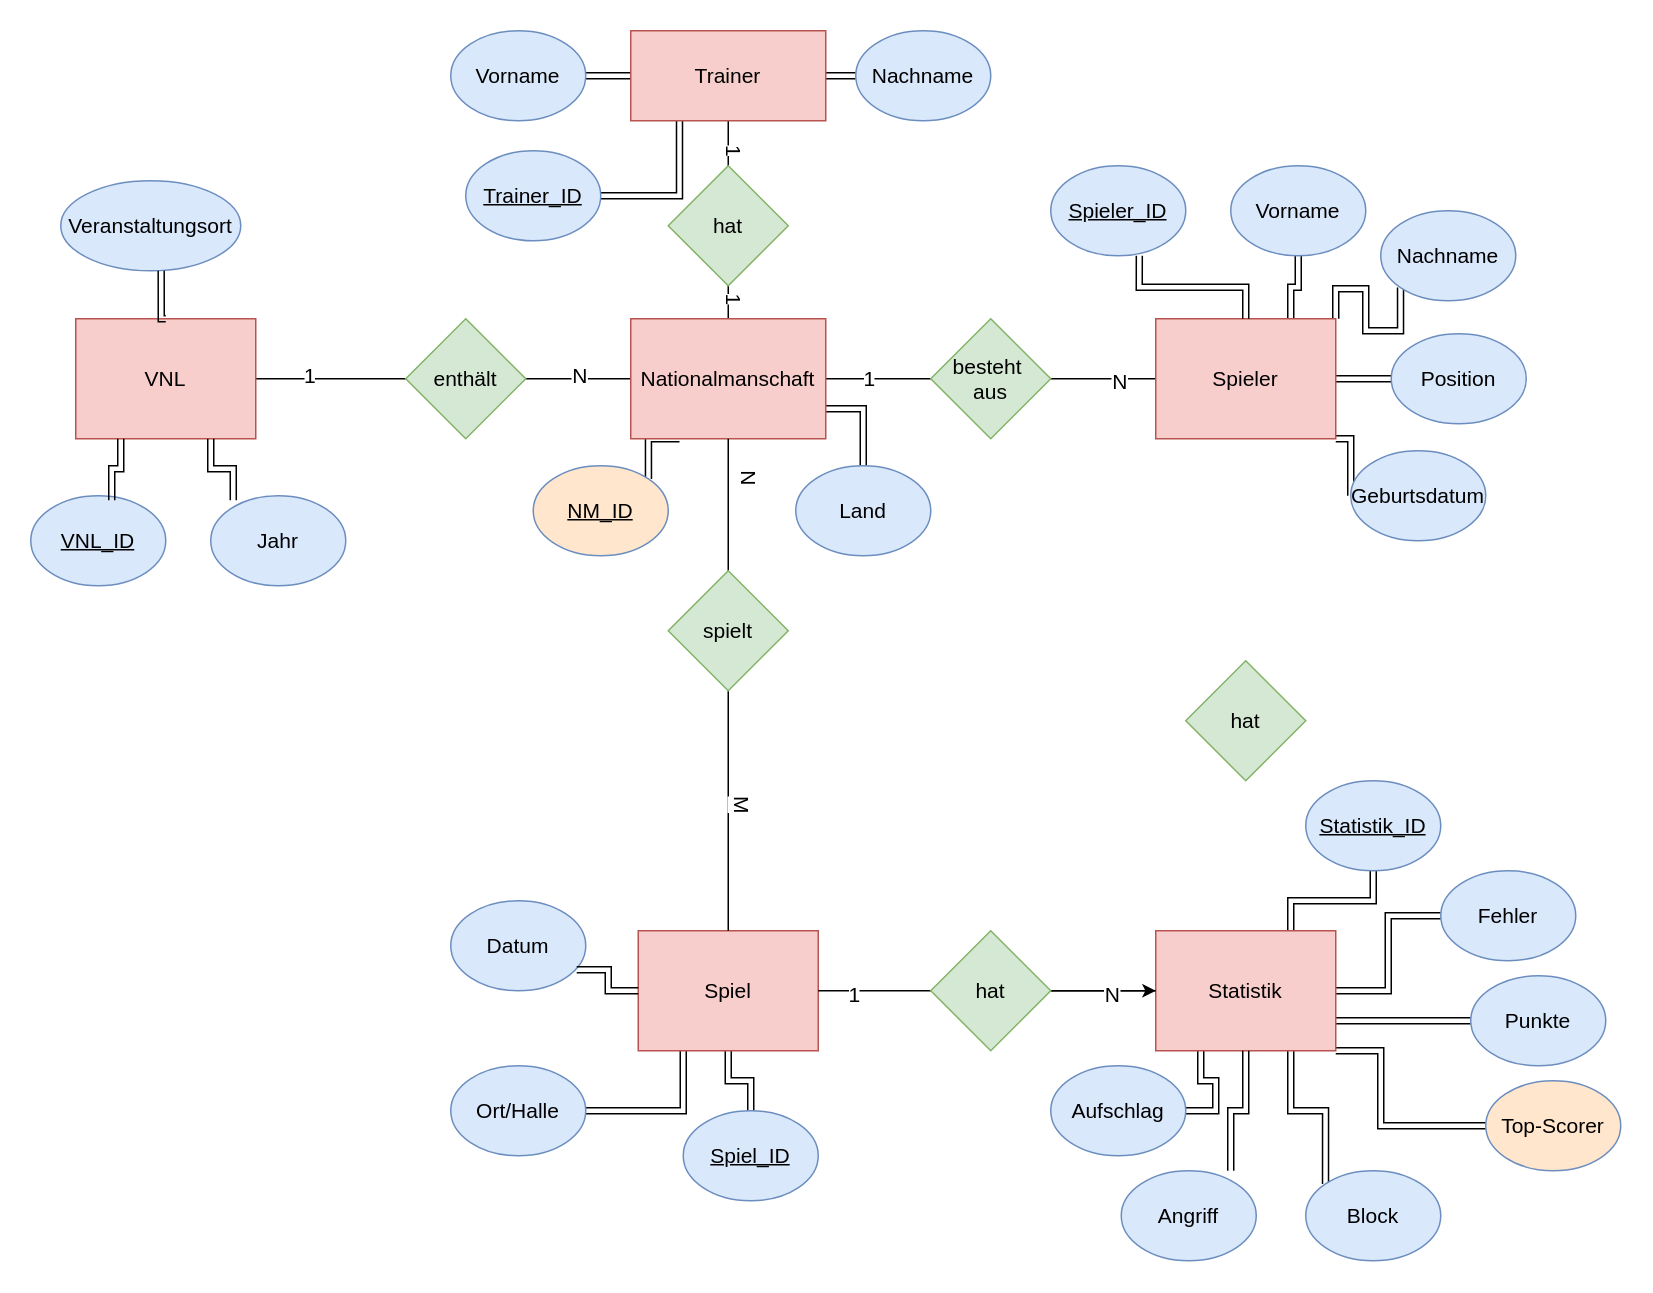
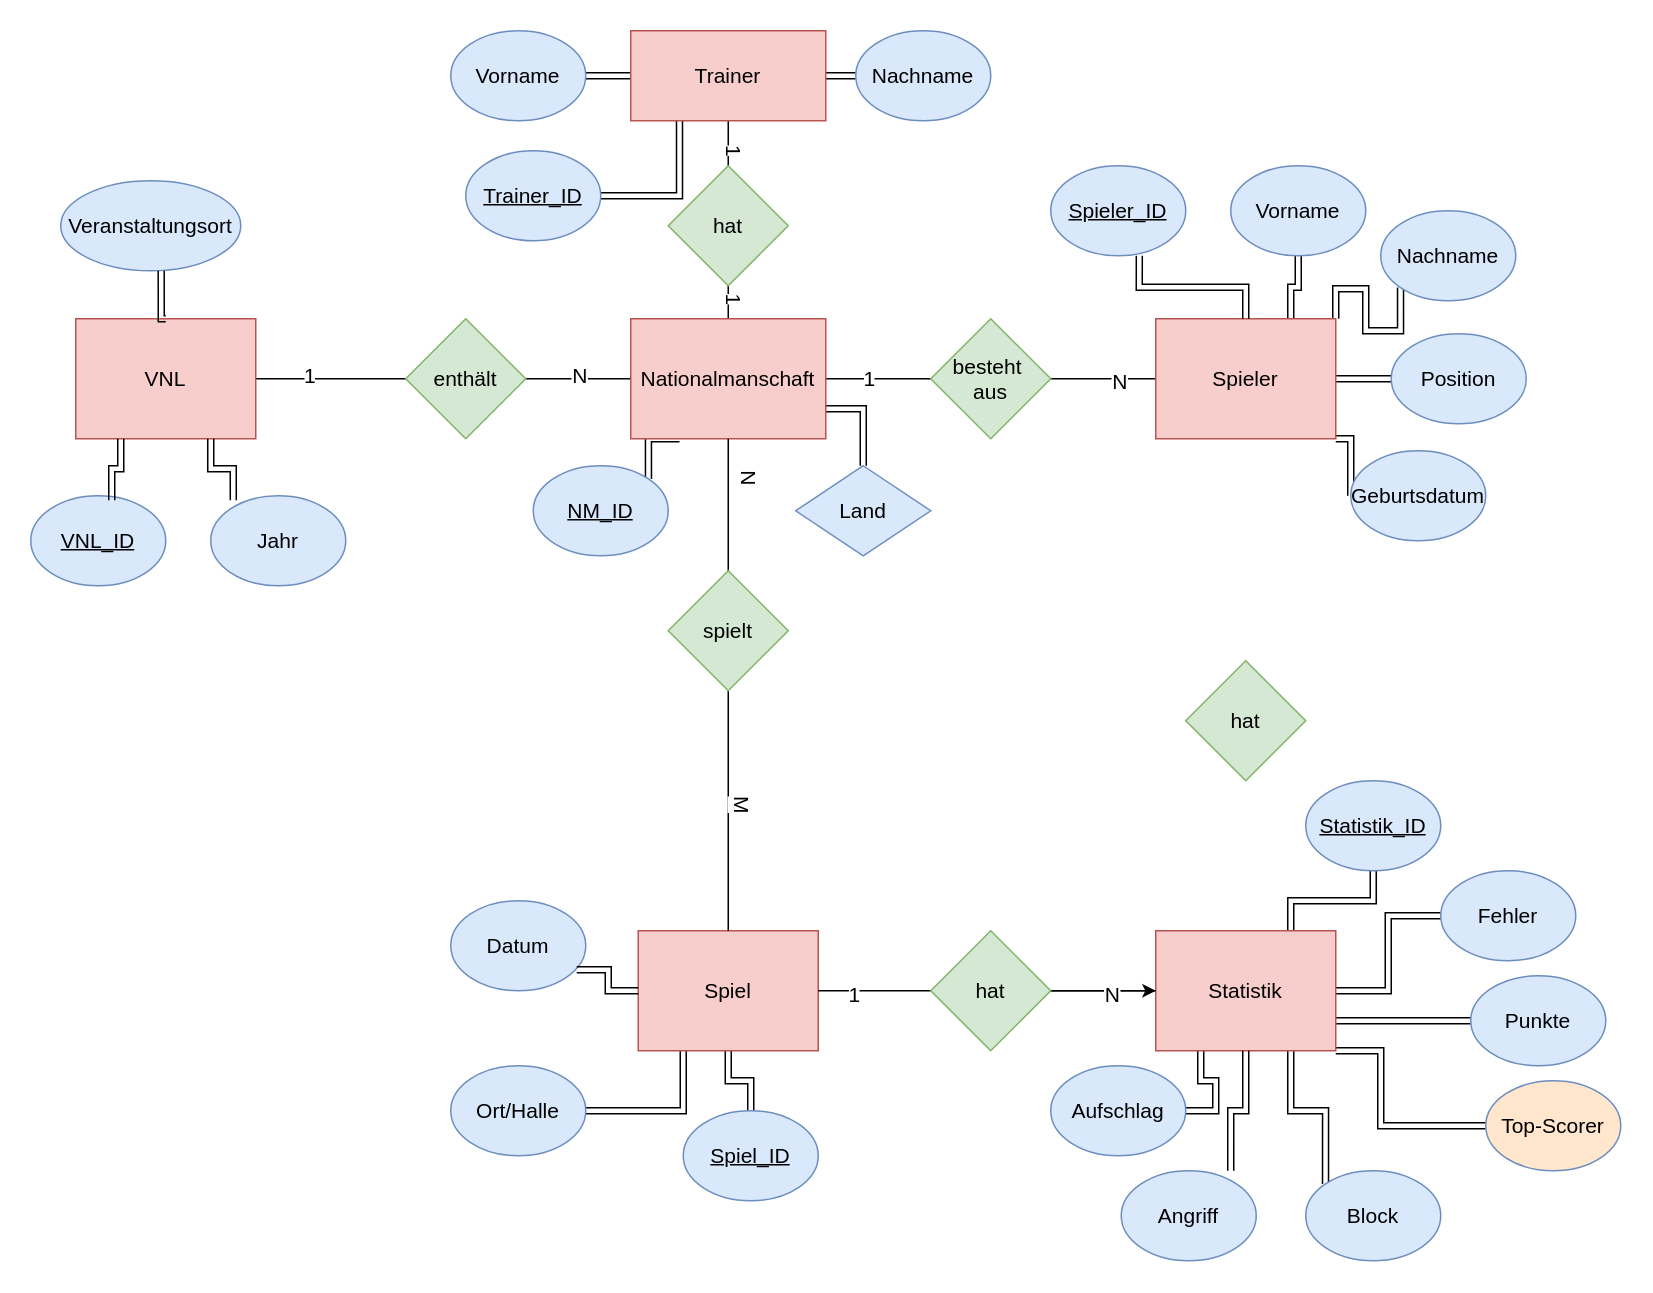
(601, 511) -> (601, 511)
(863, 511) -> (863, 511)
